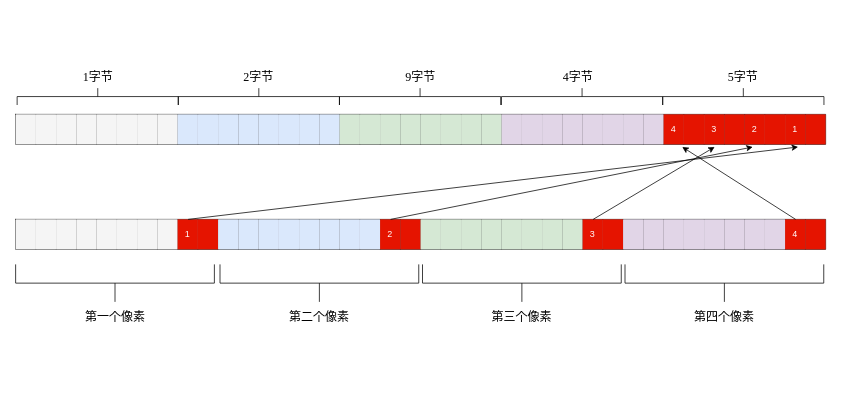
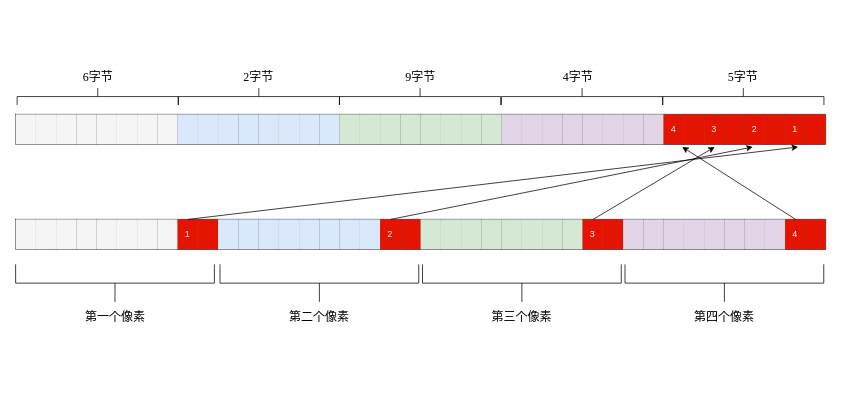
(98, 77) -> (98, 77)
